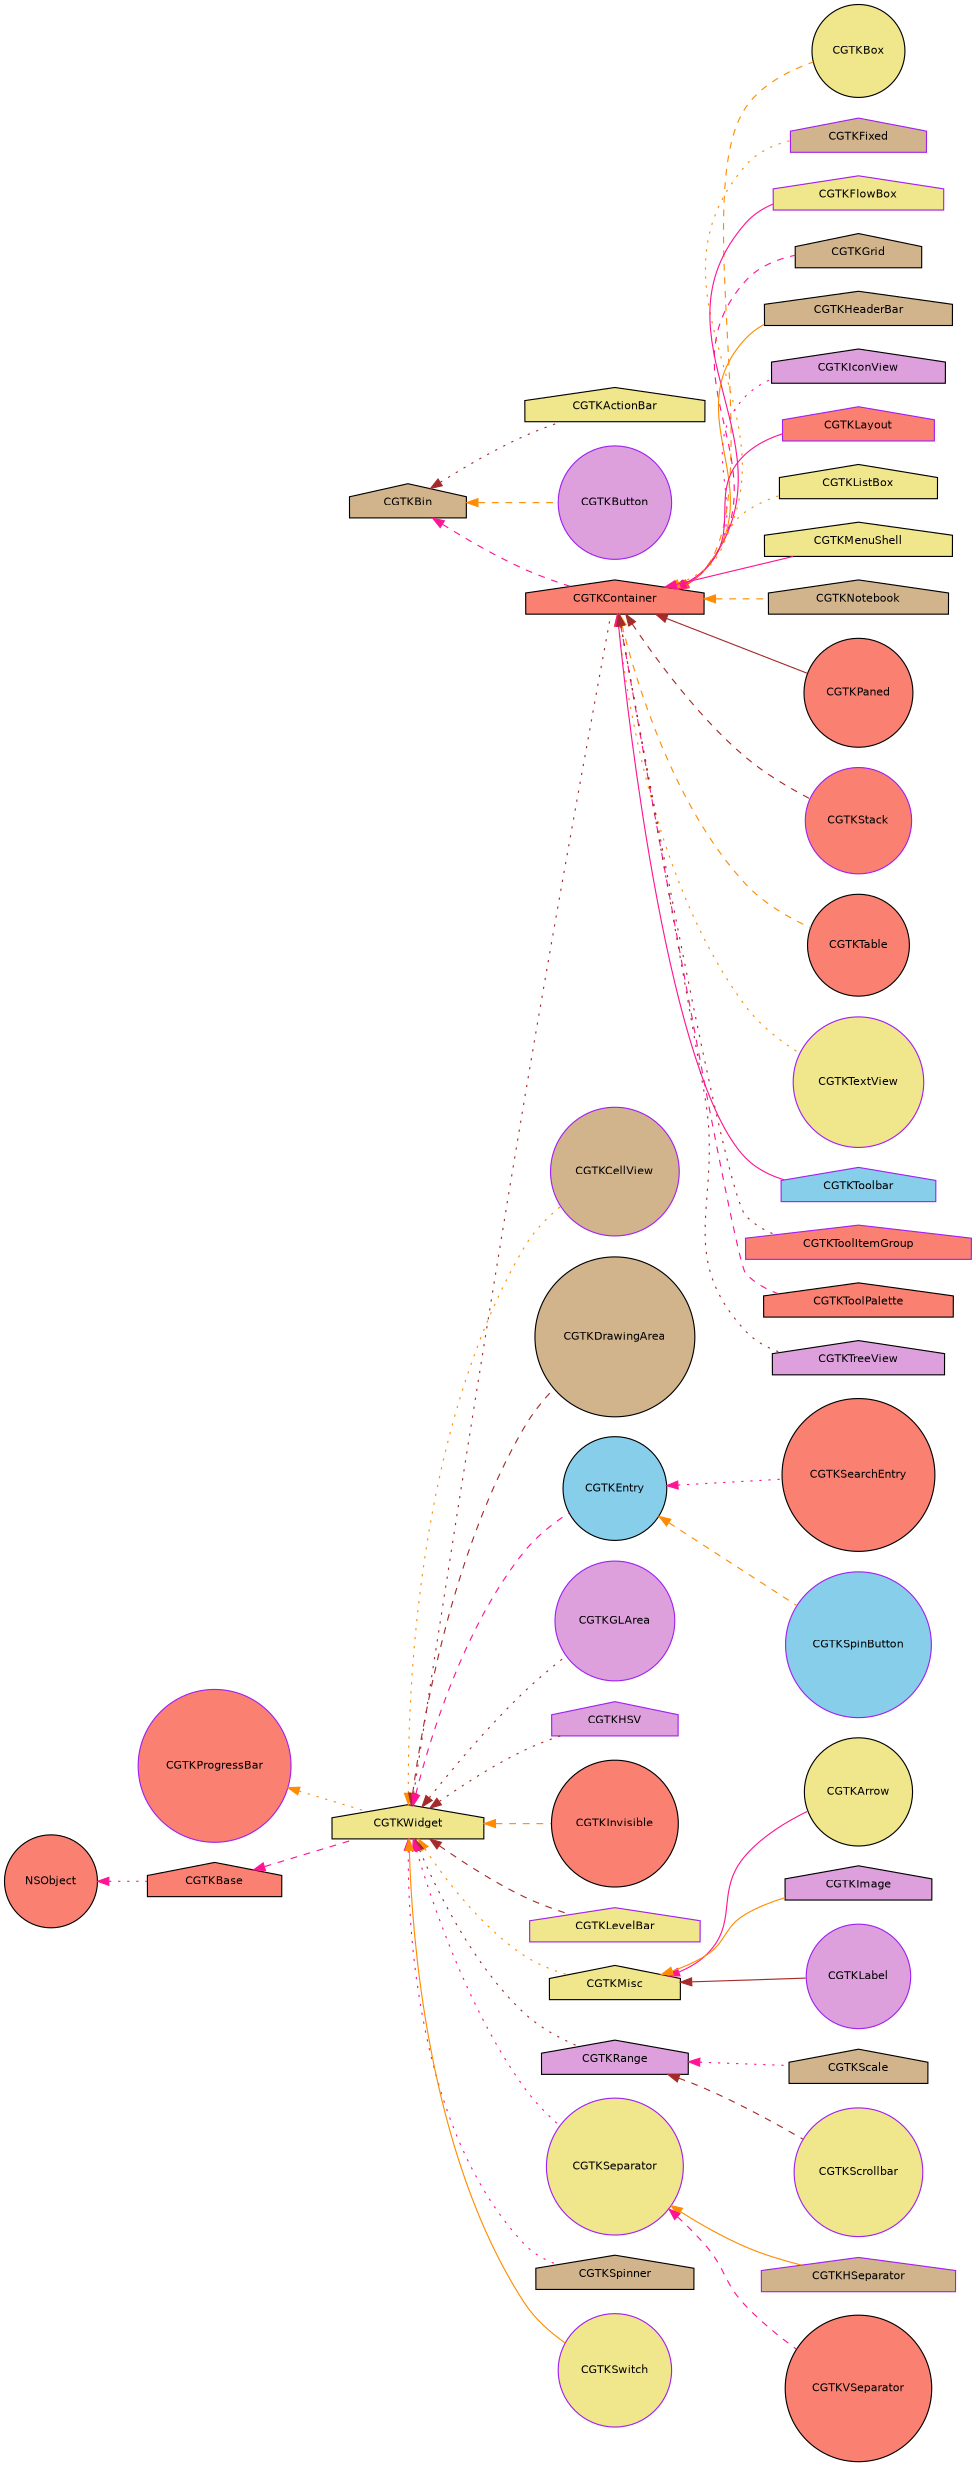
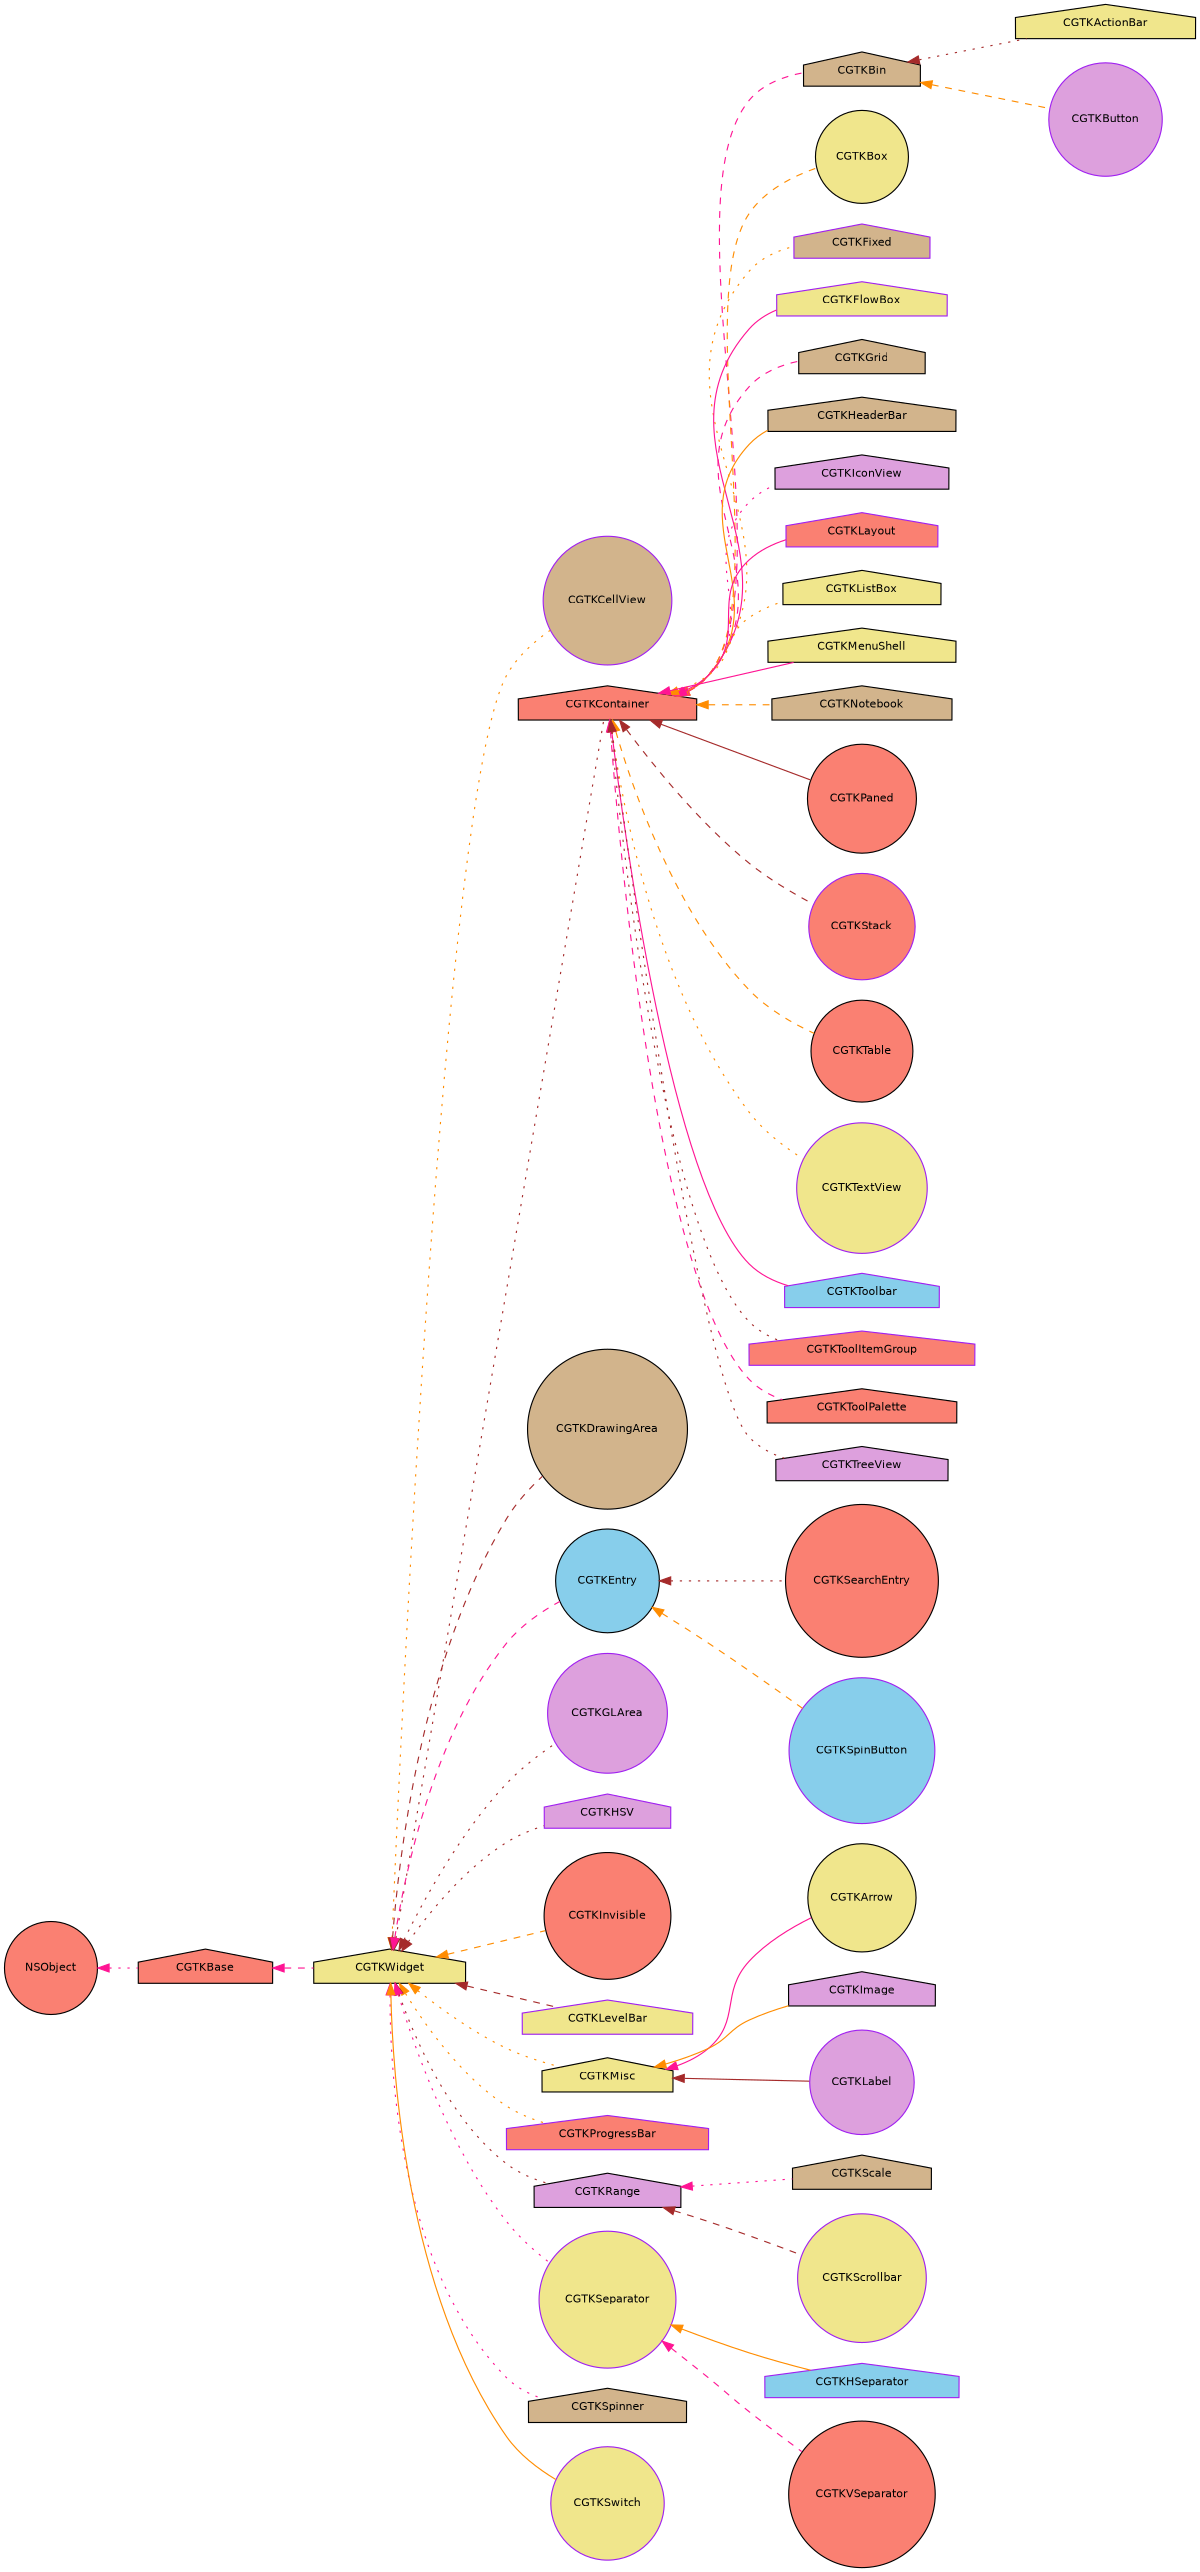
(504, 560) -> (721, 285)
(730, 1482) -> (728, 1581)
(215, 1766) -> (608, 2134)
(333, 1801) -> (465, 2071)
(858, 2276) -> (862, 2382)
